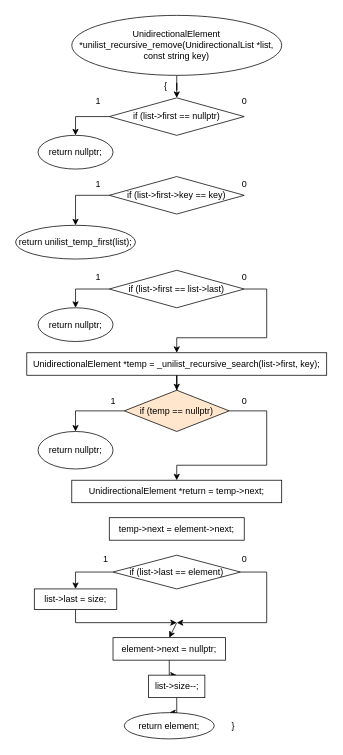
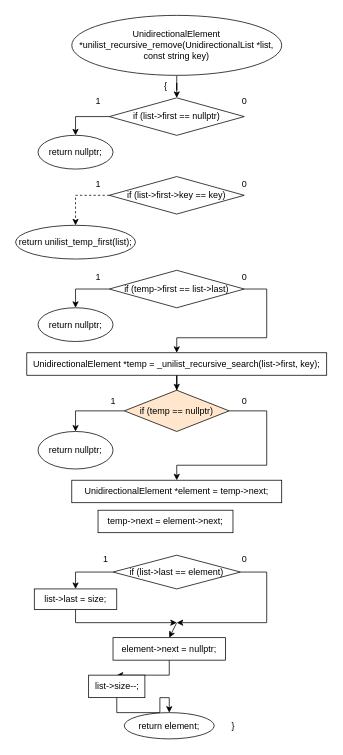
(79, 195) -> (79, 195)
(177, 289) -> (177, 289)
(177, 492) -> (177, 492)
(177, 529) -> (165, 522)
(177, 687) -> (117, 687)
